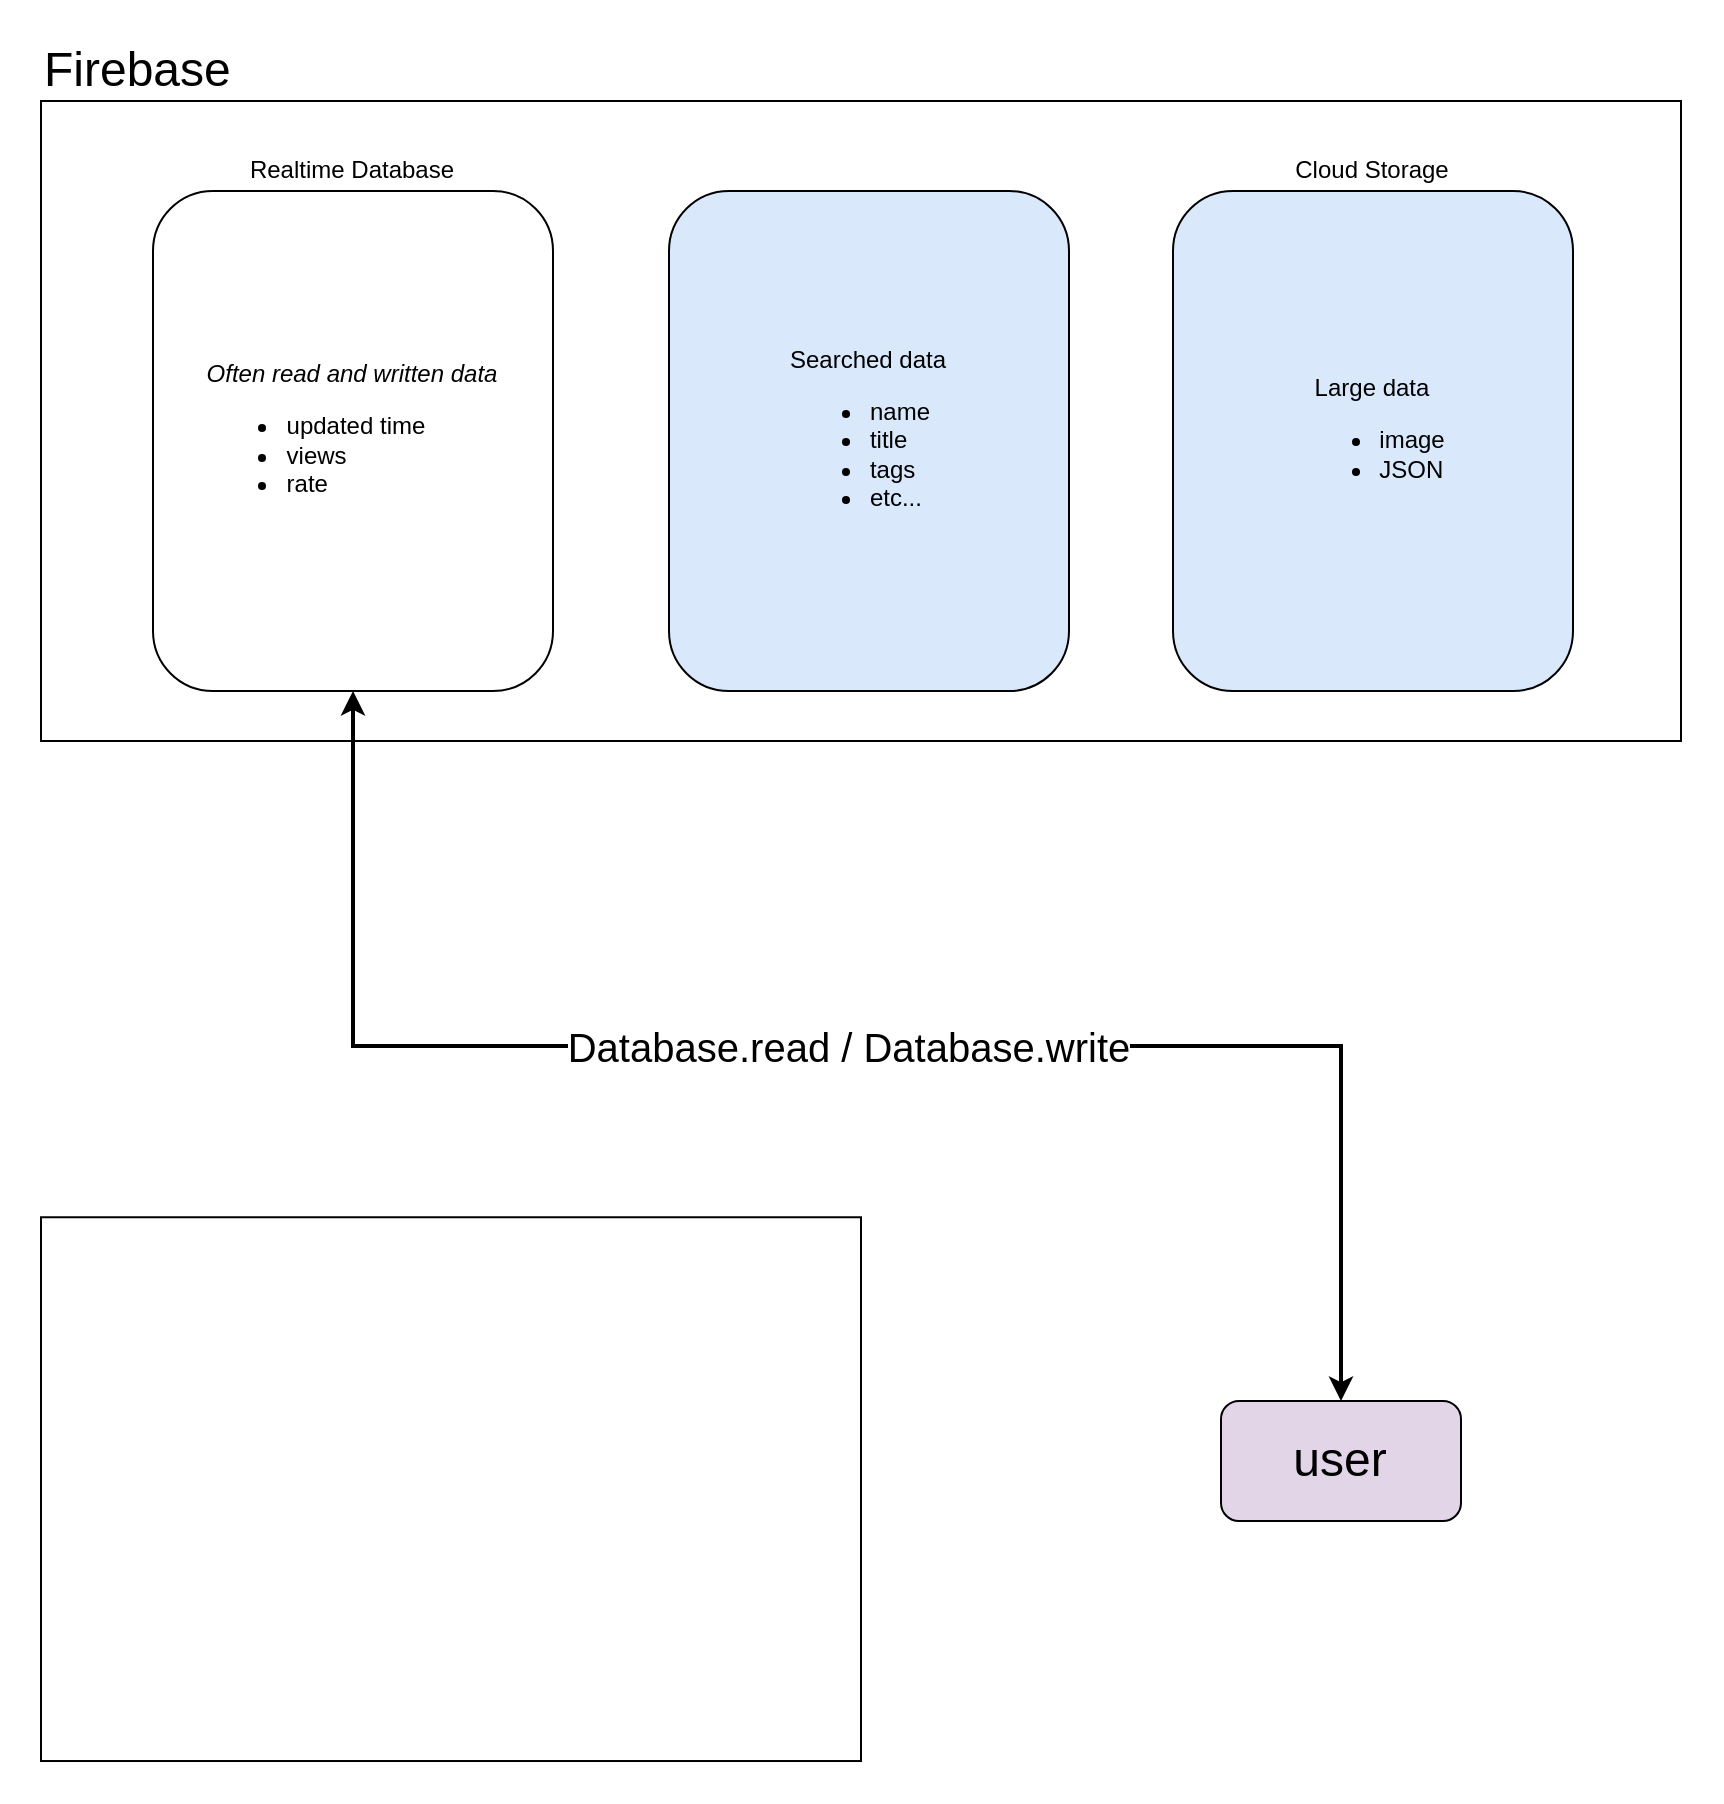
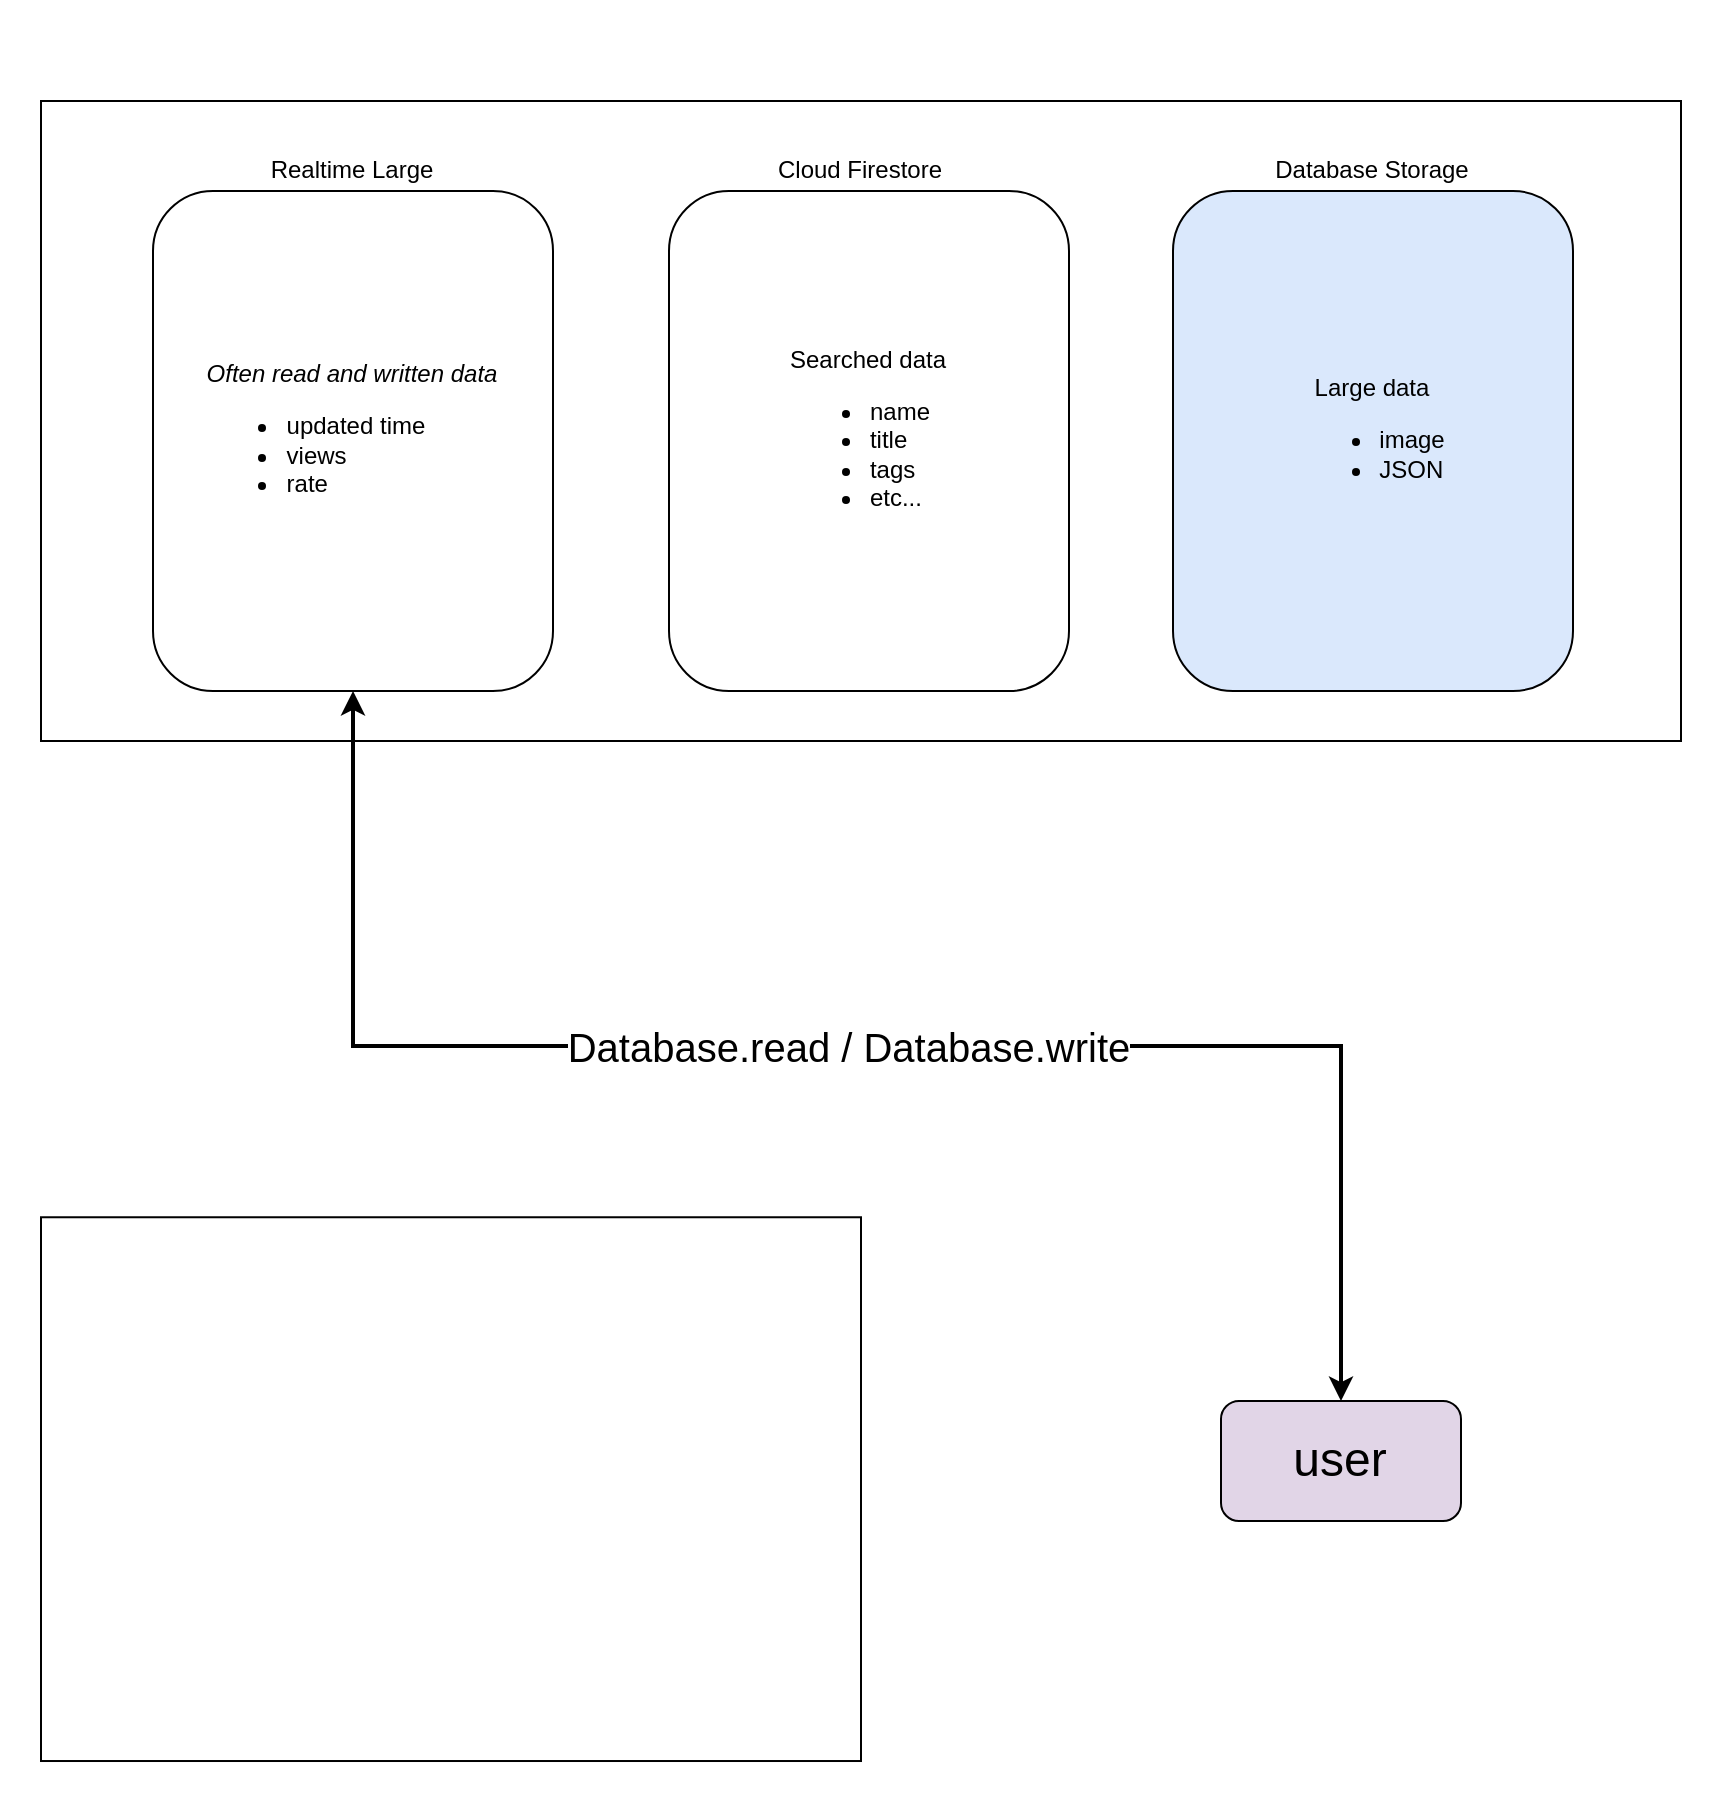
(861, 71) -> none
(353, 171) -> (353, 171)
none -> (861, 171)
(1373, 171) -> (1373, 171)
(869, 441) -> (869, 441)
